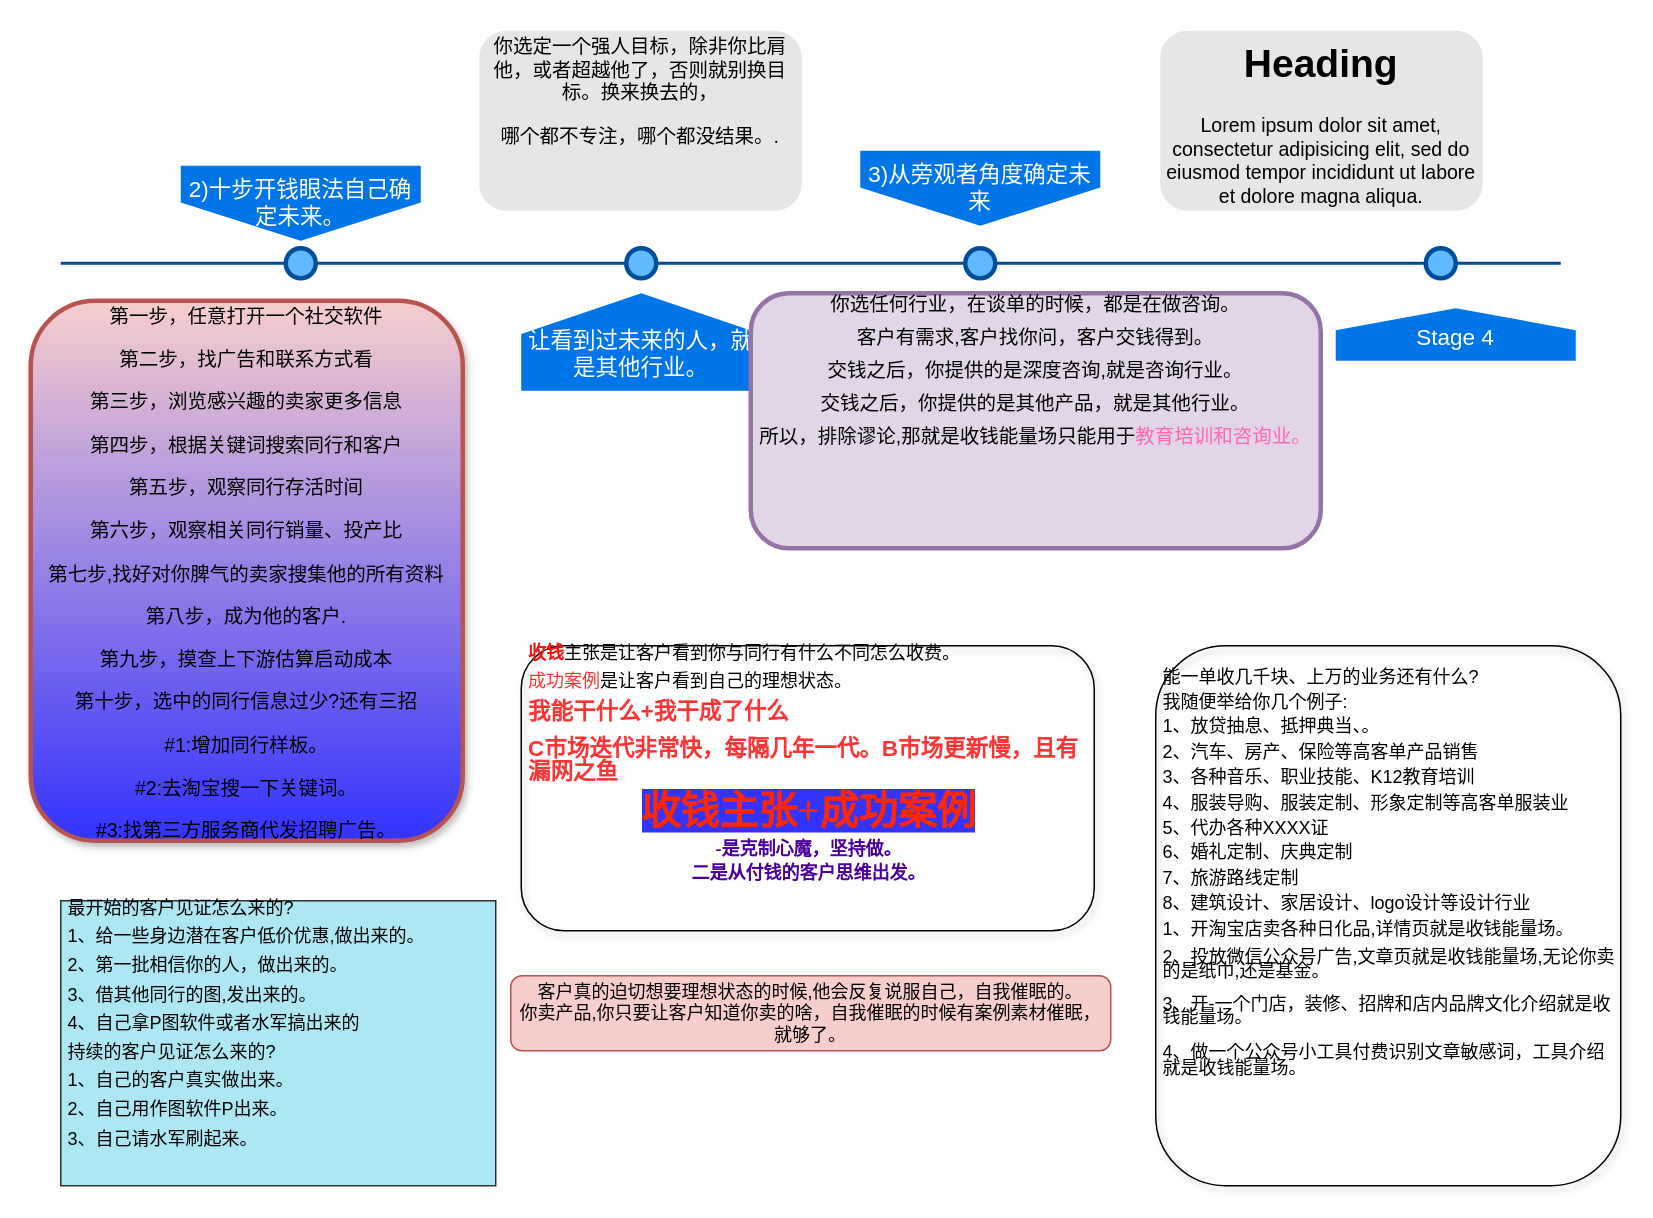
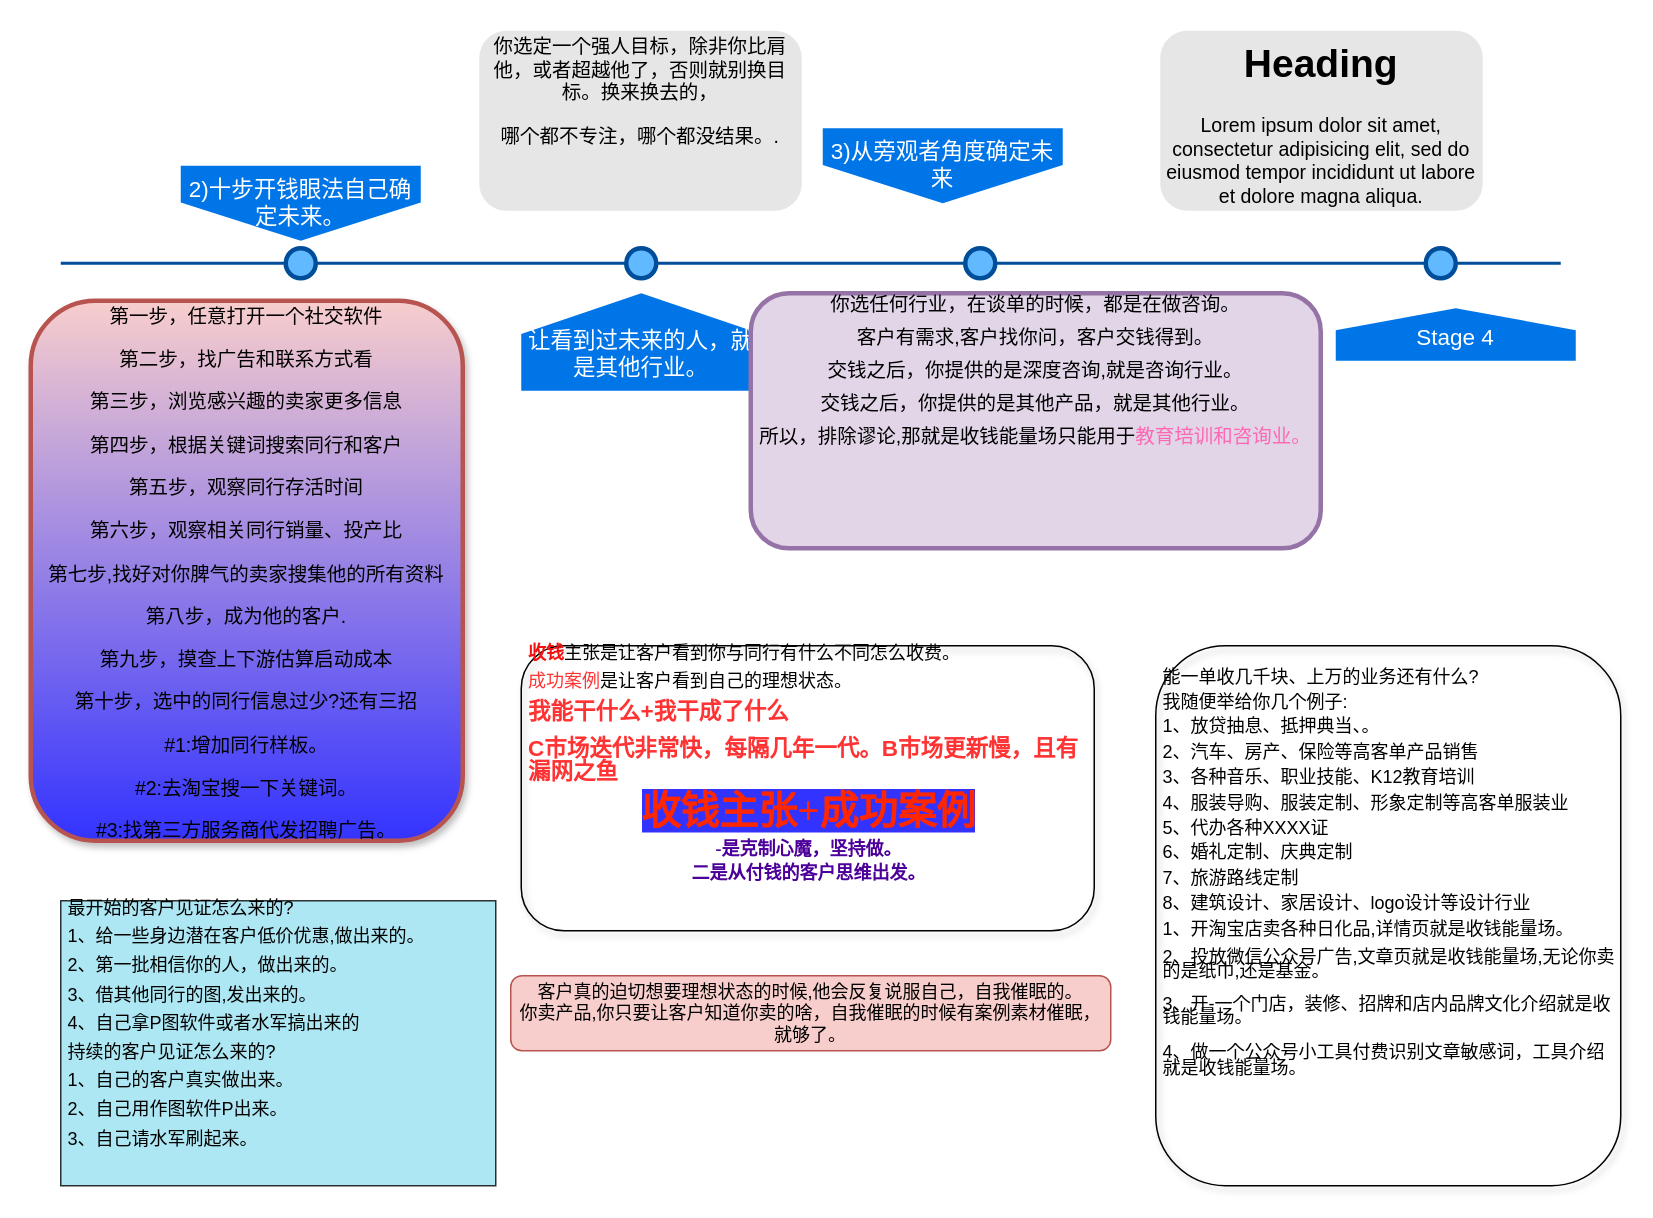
(980, 188) -> (943, 166)
